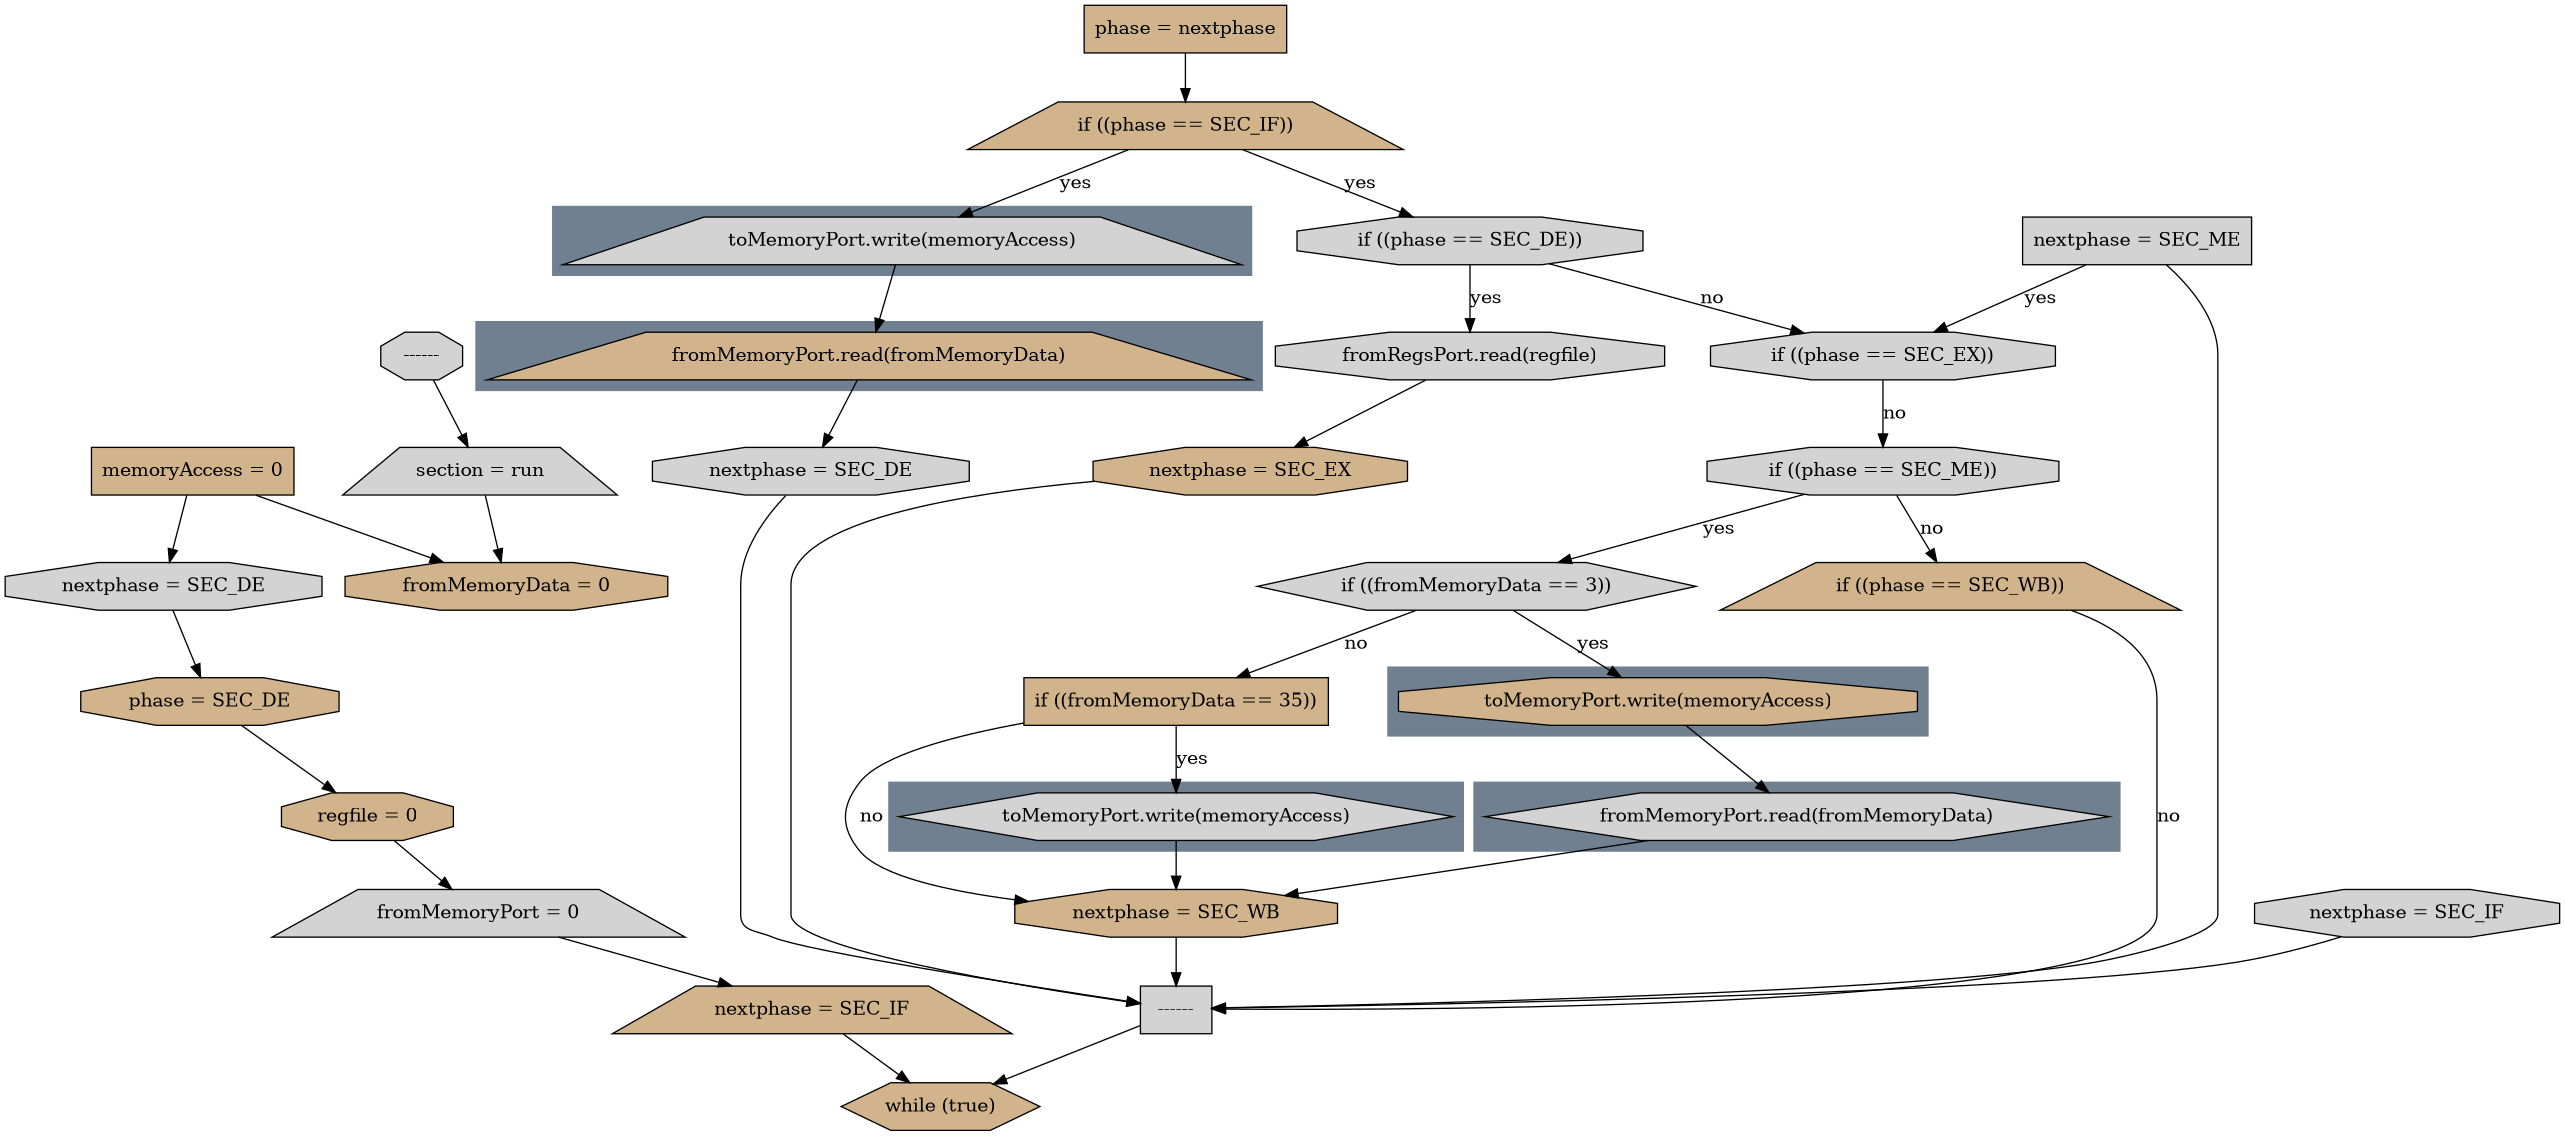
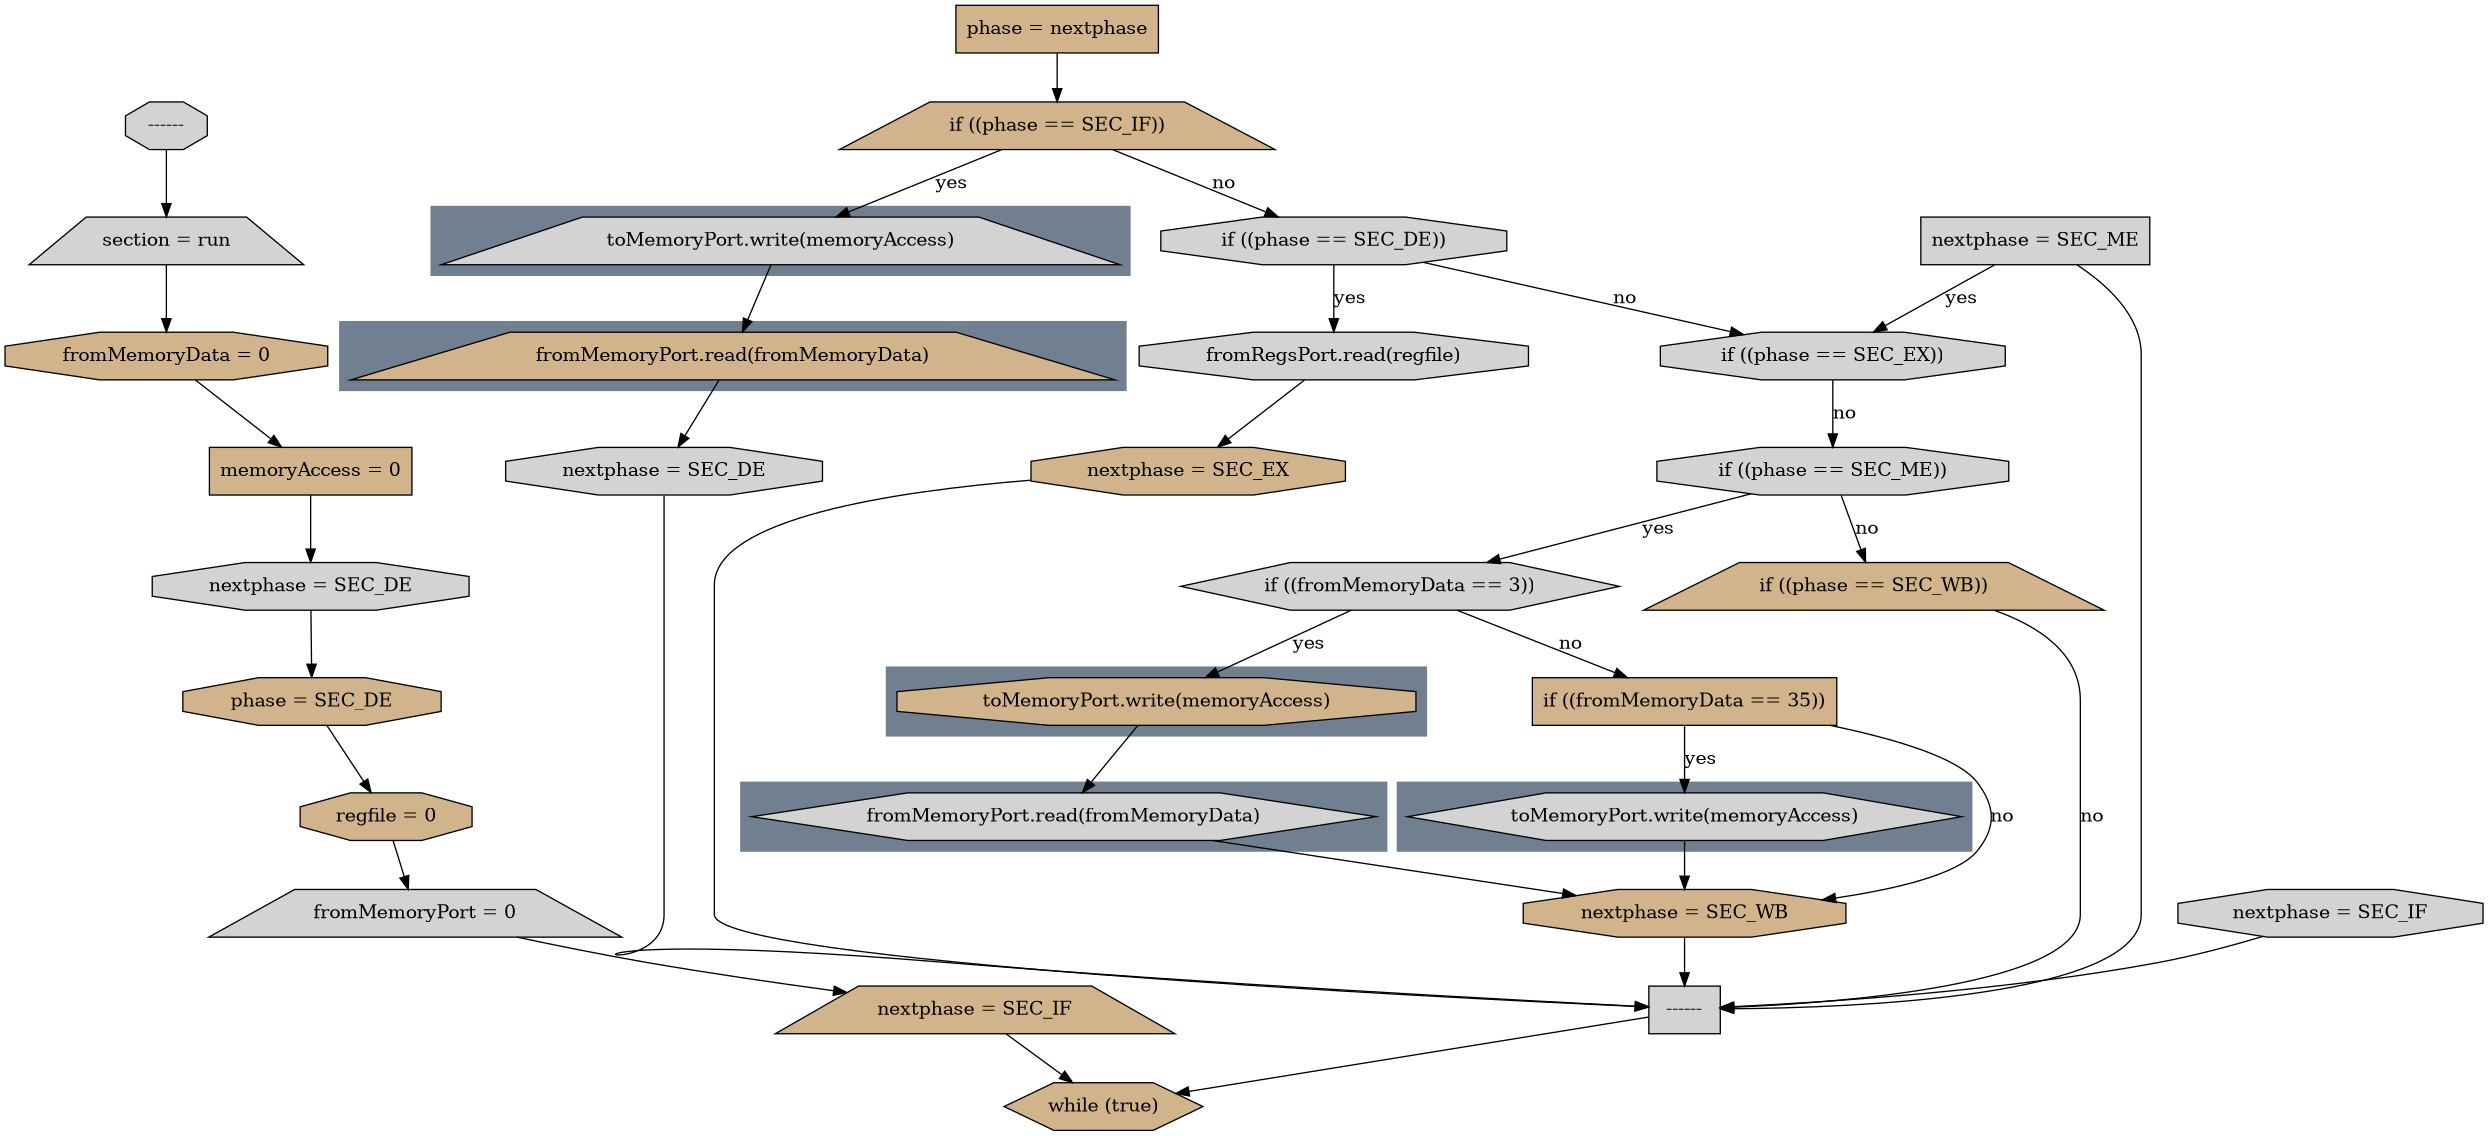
(1361, 183) -> (1224, 183)
(343, 527) -> (233, 410)
